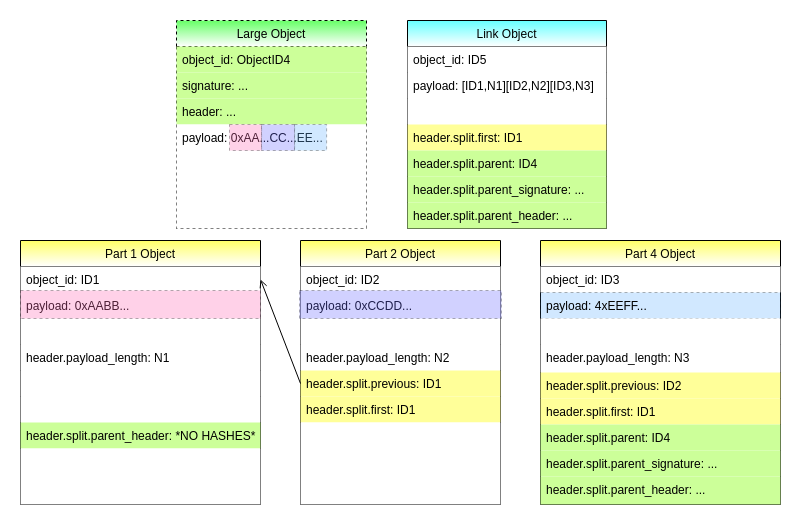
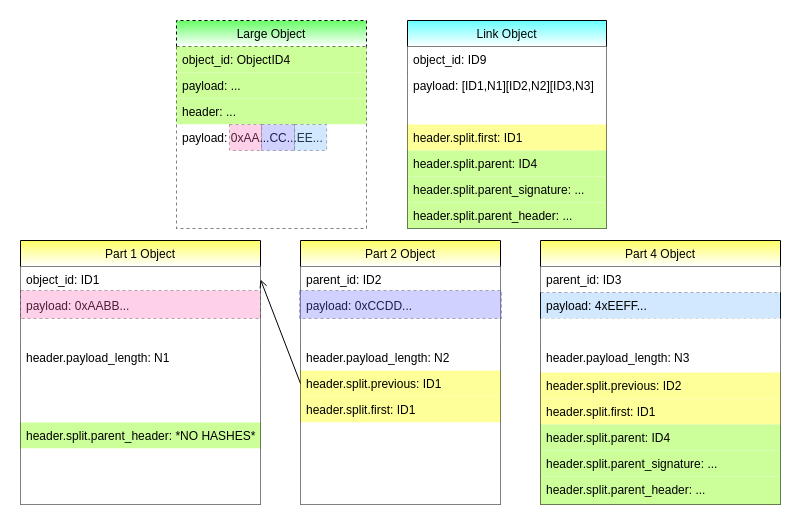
(455, 60) -> (455, 60)
(220, 86) -> (213, 86)
(348, 280) -> (348, 280)
(588, 280) -> (588, 280)
